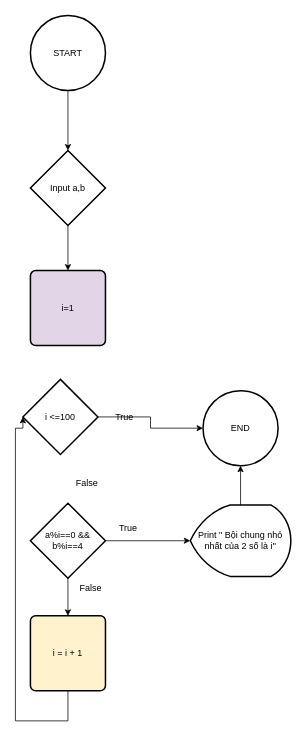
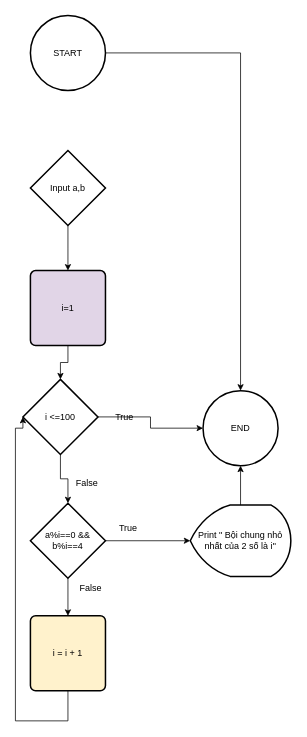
(68, 144) -> (240, 218)
none -> (60, 363)
none -> (60, 470)
